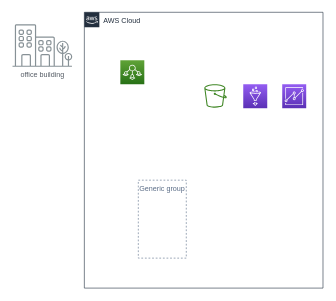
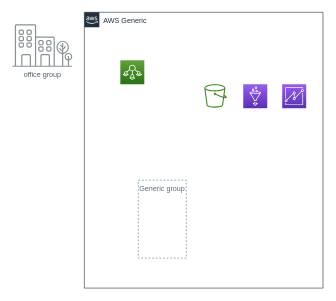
(120, 21) -> (124, 21)
(43, 75) -> (43, 75)
